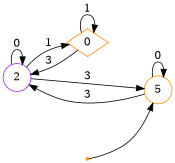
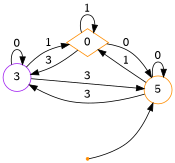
none -> (131, 52)
none -> (125, 69)
(17, 78) -> (17, 78)
